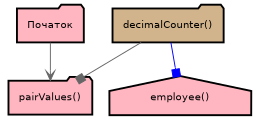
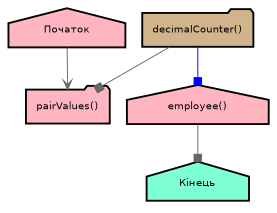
(50, 25) -> (67, 30)
none -> (198, 183)
